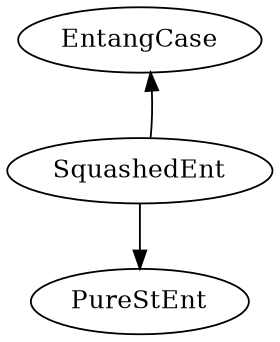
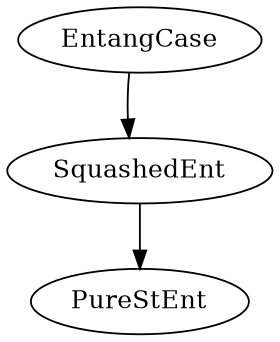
(152, 114) -> (128, 96)
